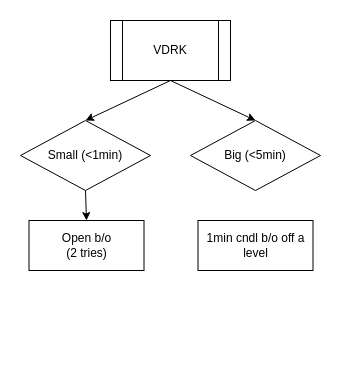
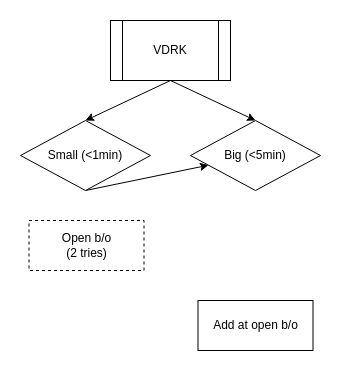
(86, 202) -> (143, 179)
(87, 246) -> (87, 246)
(256, 246) -> none
none -> (256, 326)
